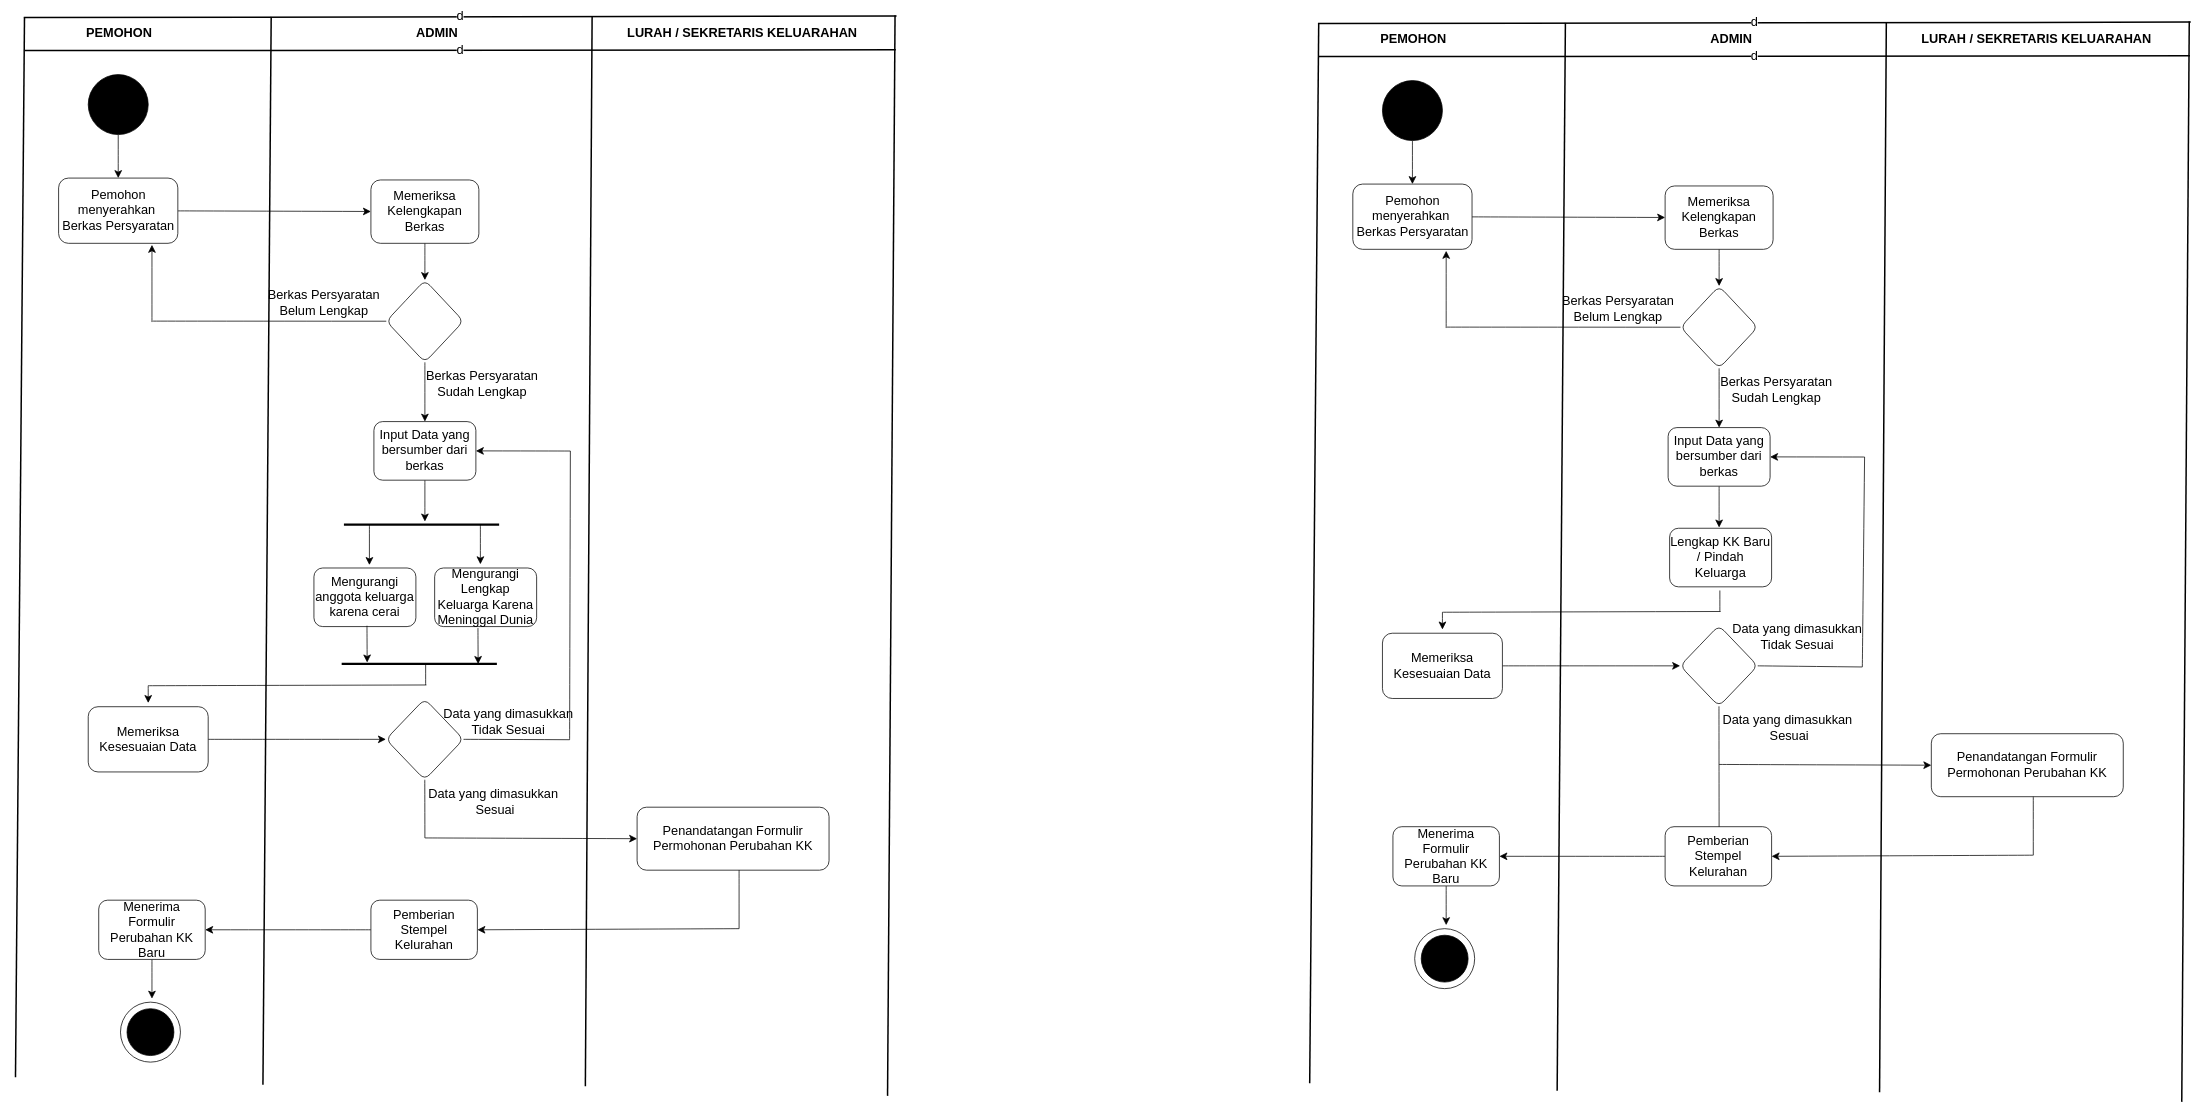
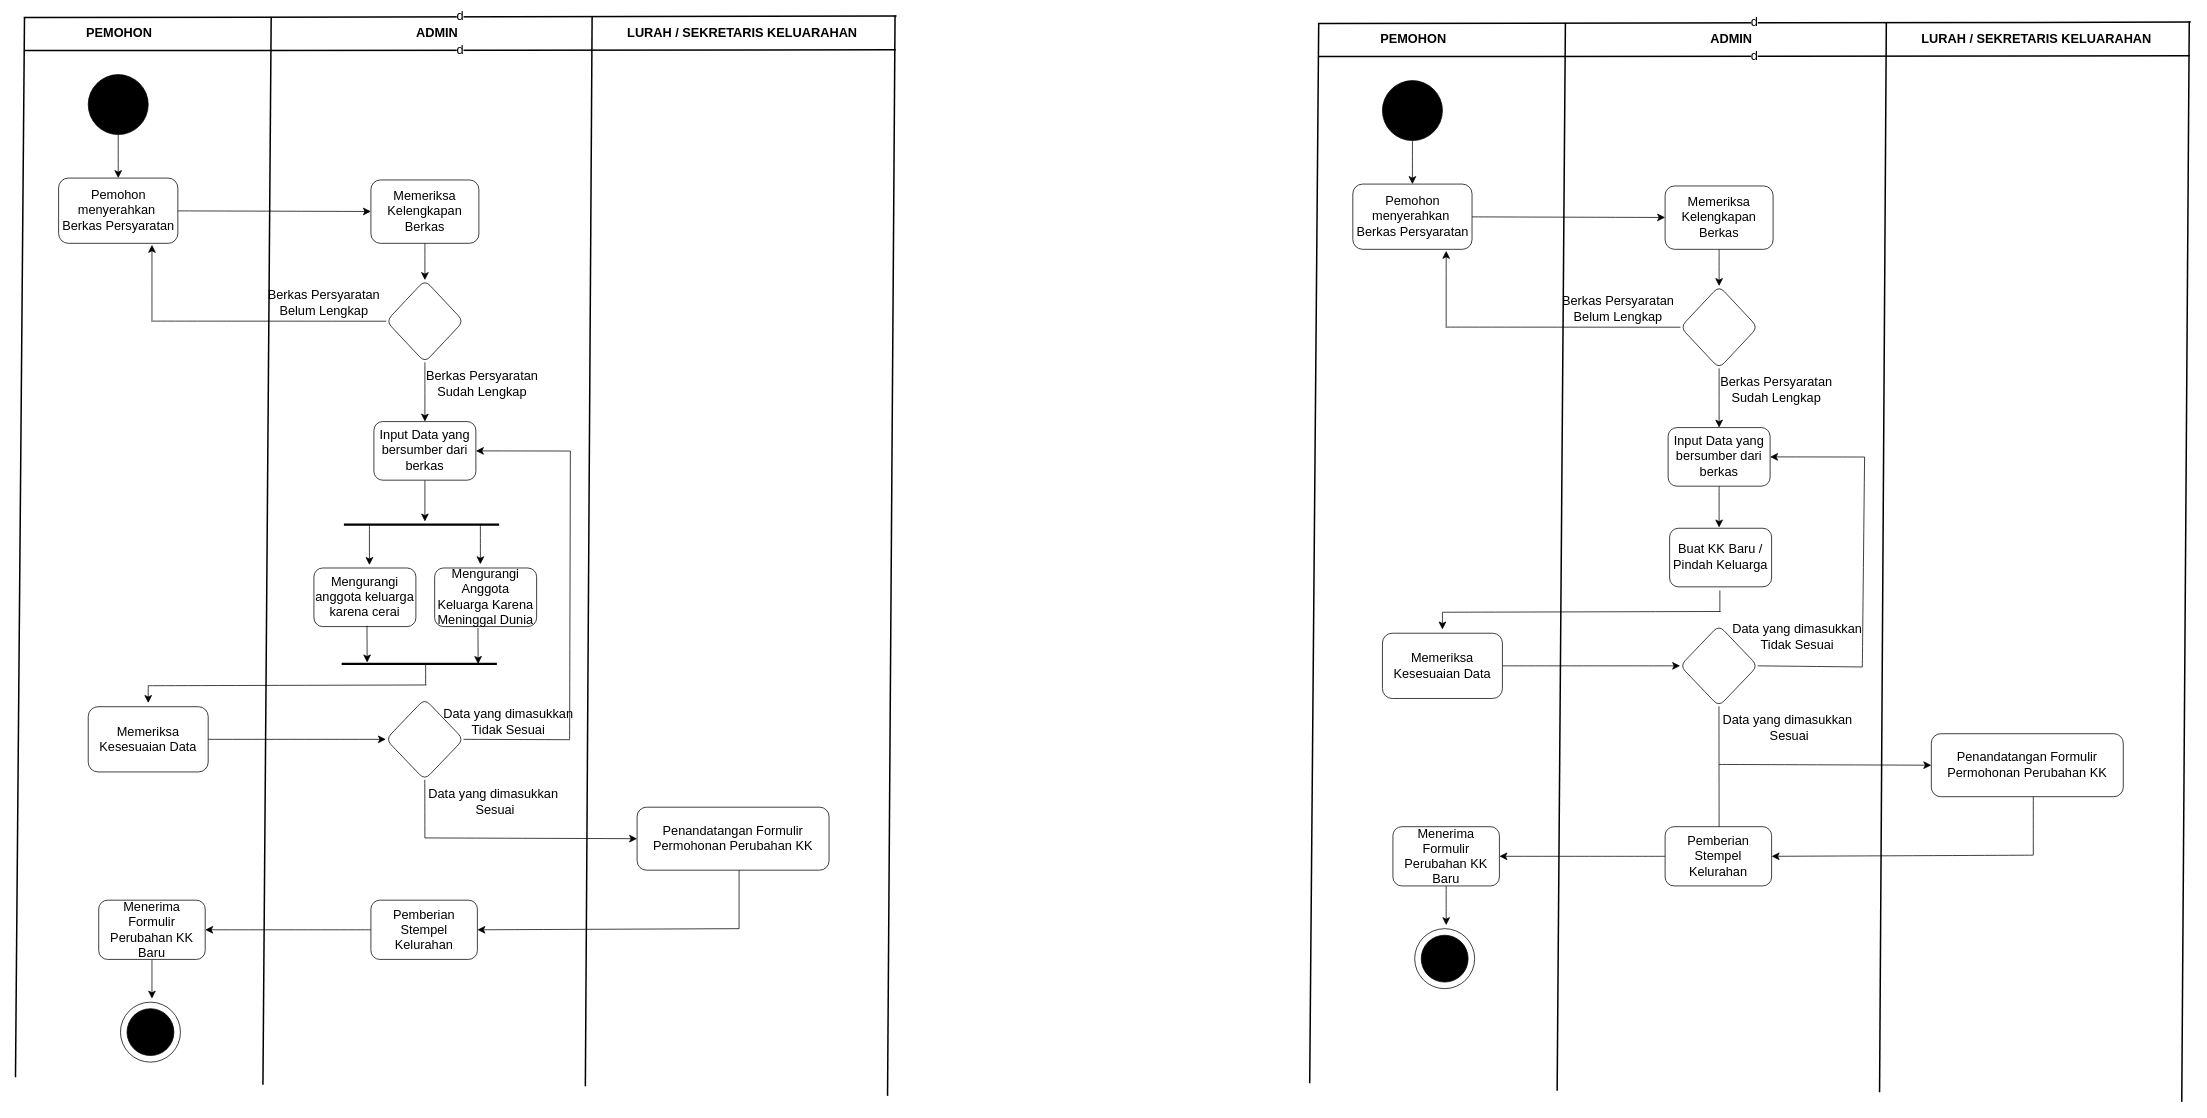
(1721, 558) -> (1721, 558)
(486, 597) -> (486, 597)
